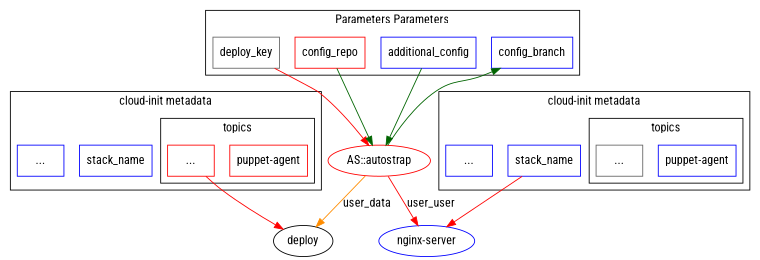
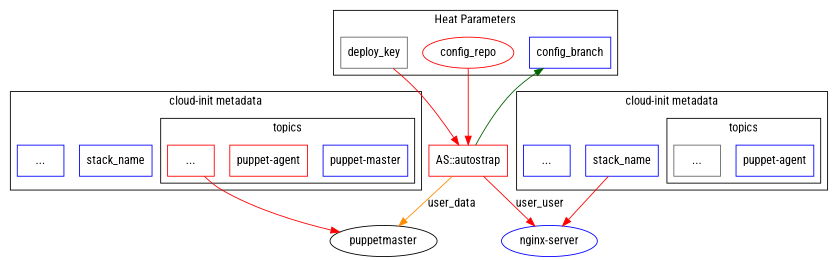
(393, 20) -> (476, 20)
(330, 53) -> (468, 53)
(428, 53) -> none
(353, 103) -> (468, 102)
none -> (365, 161)
(379, 161) -> (468, 161)
(303, 241) -> (384, 241)
